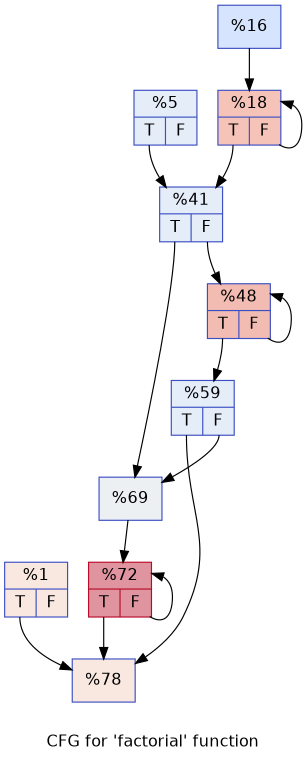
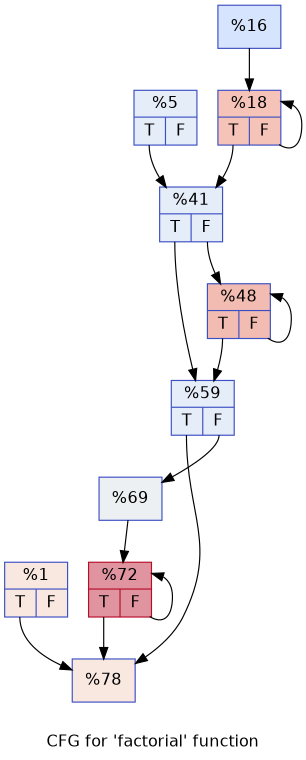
(160, 354) -> (180, 306)
